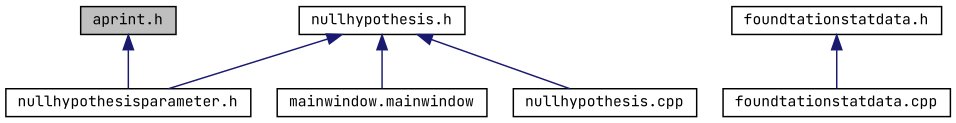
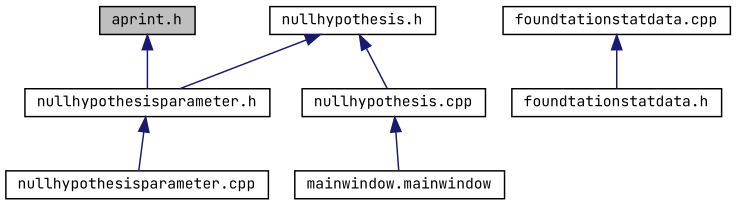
(382, 69) -> (397, 151)
(837, 69) -> (617, 69)
none -> (137, 185)
